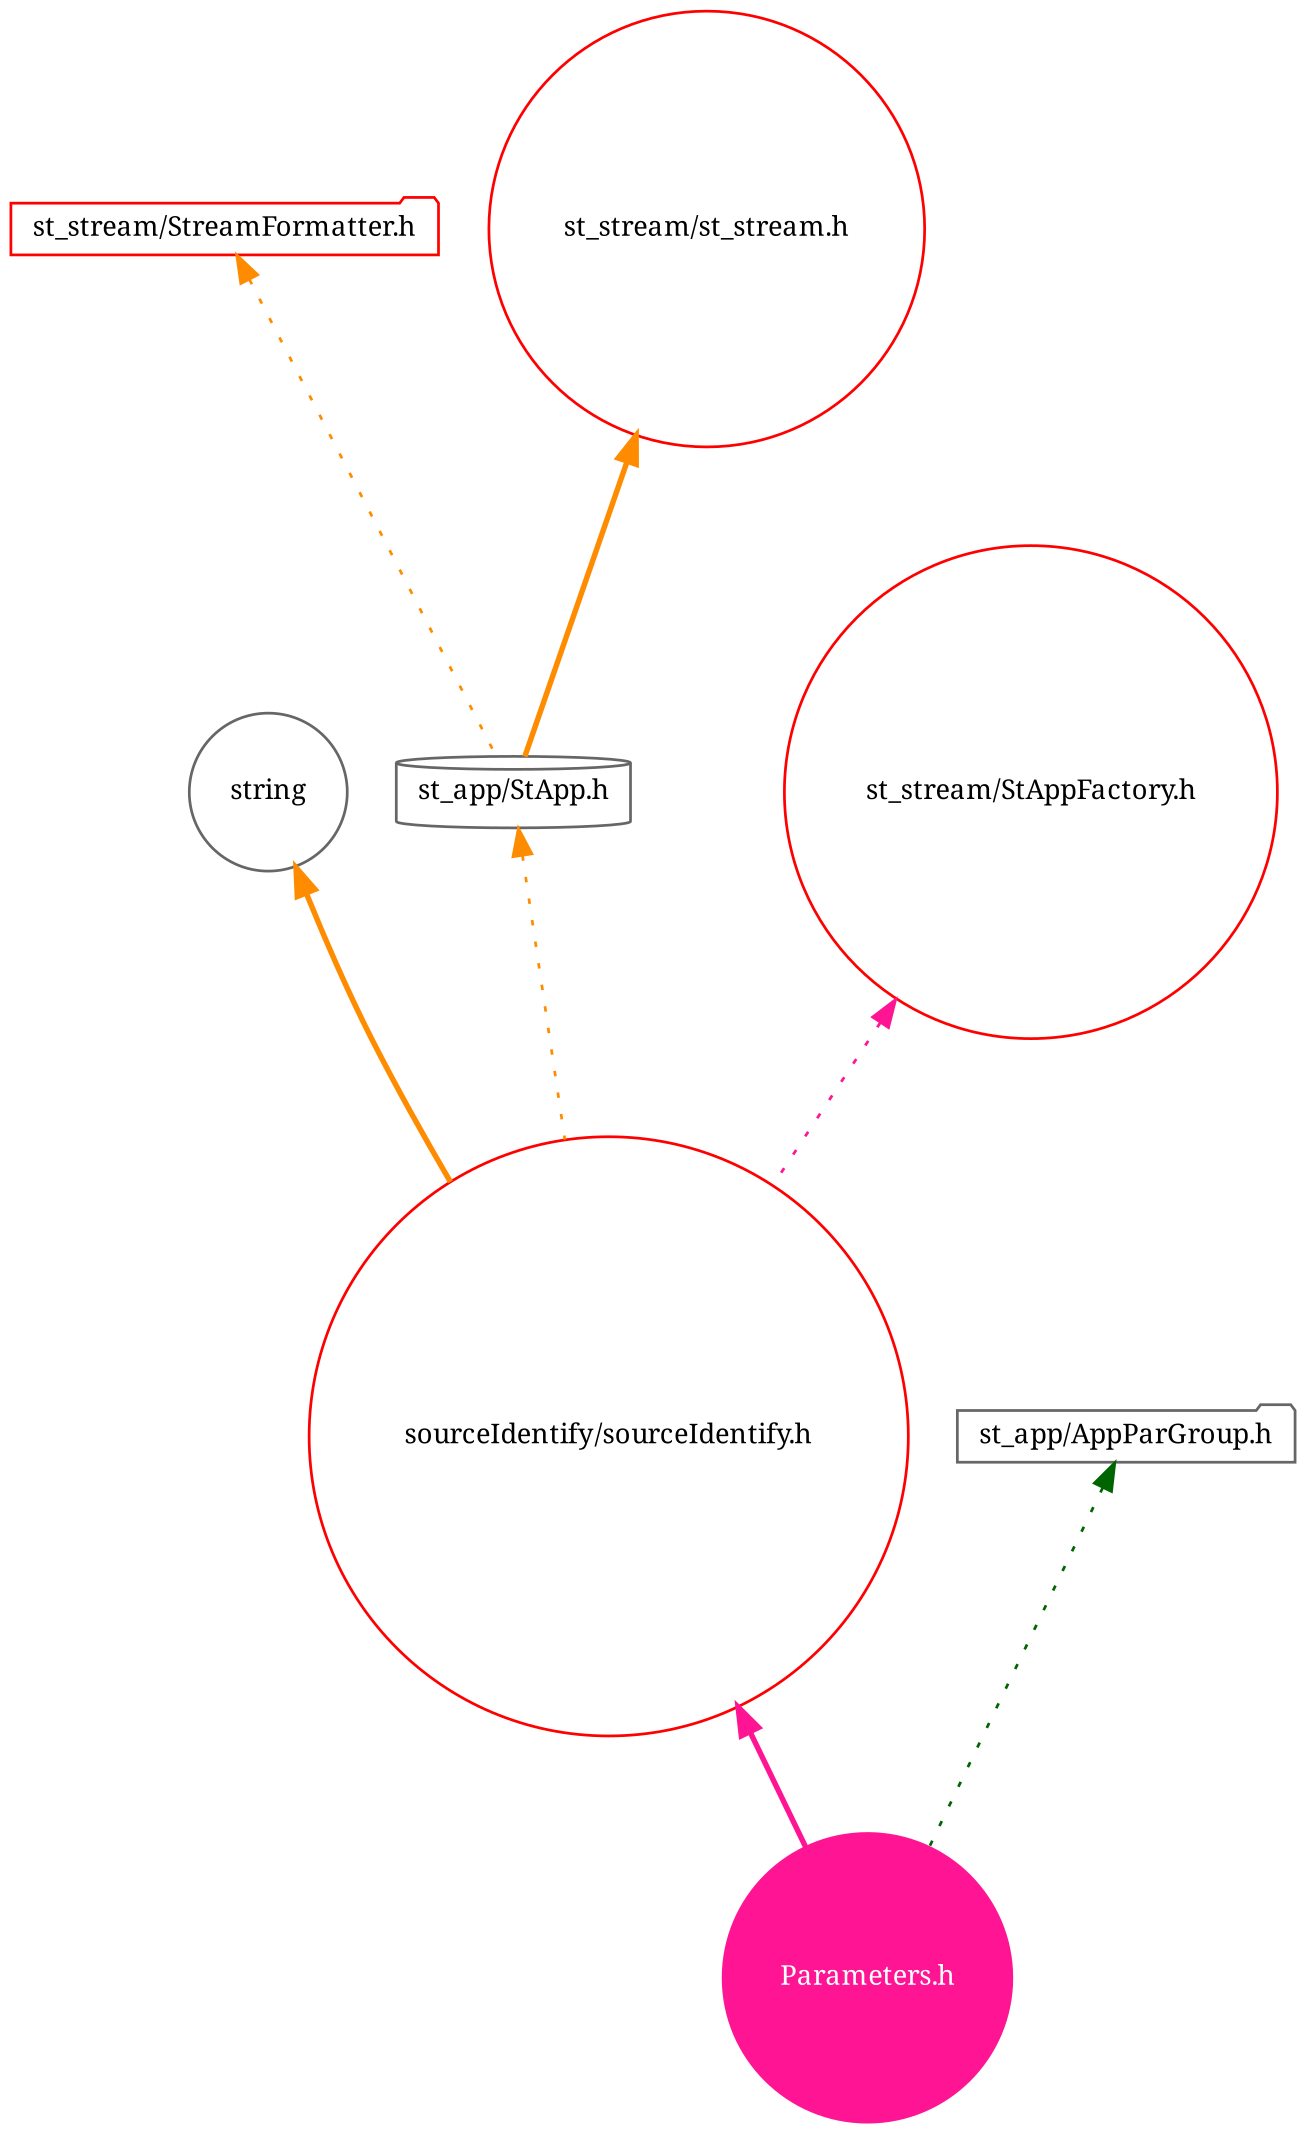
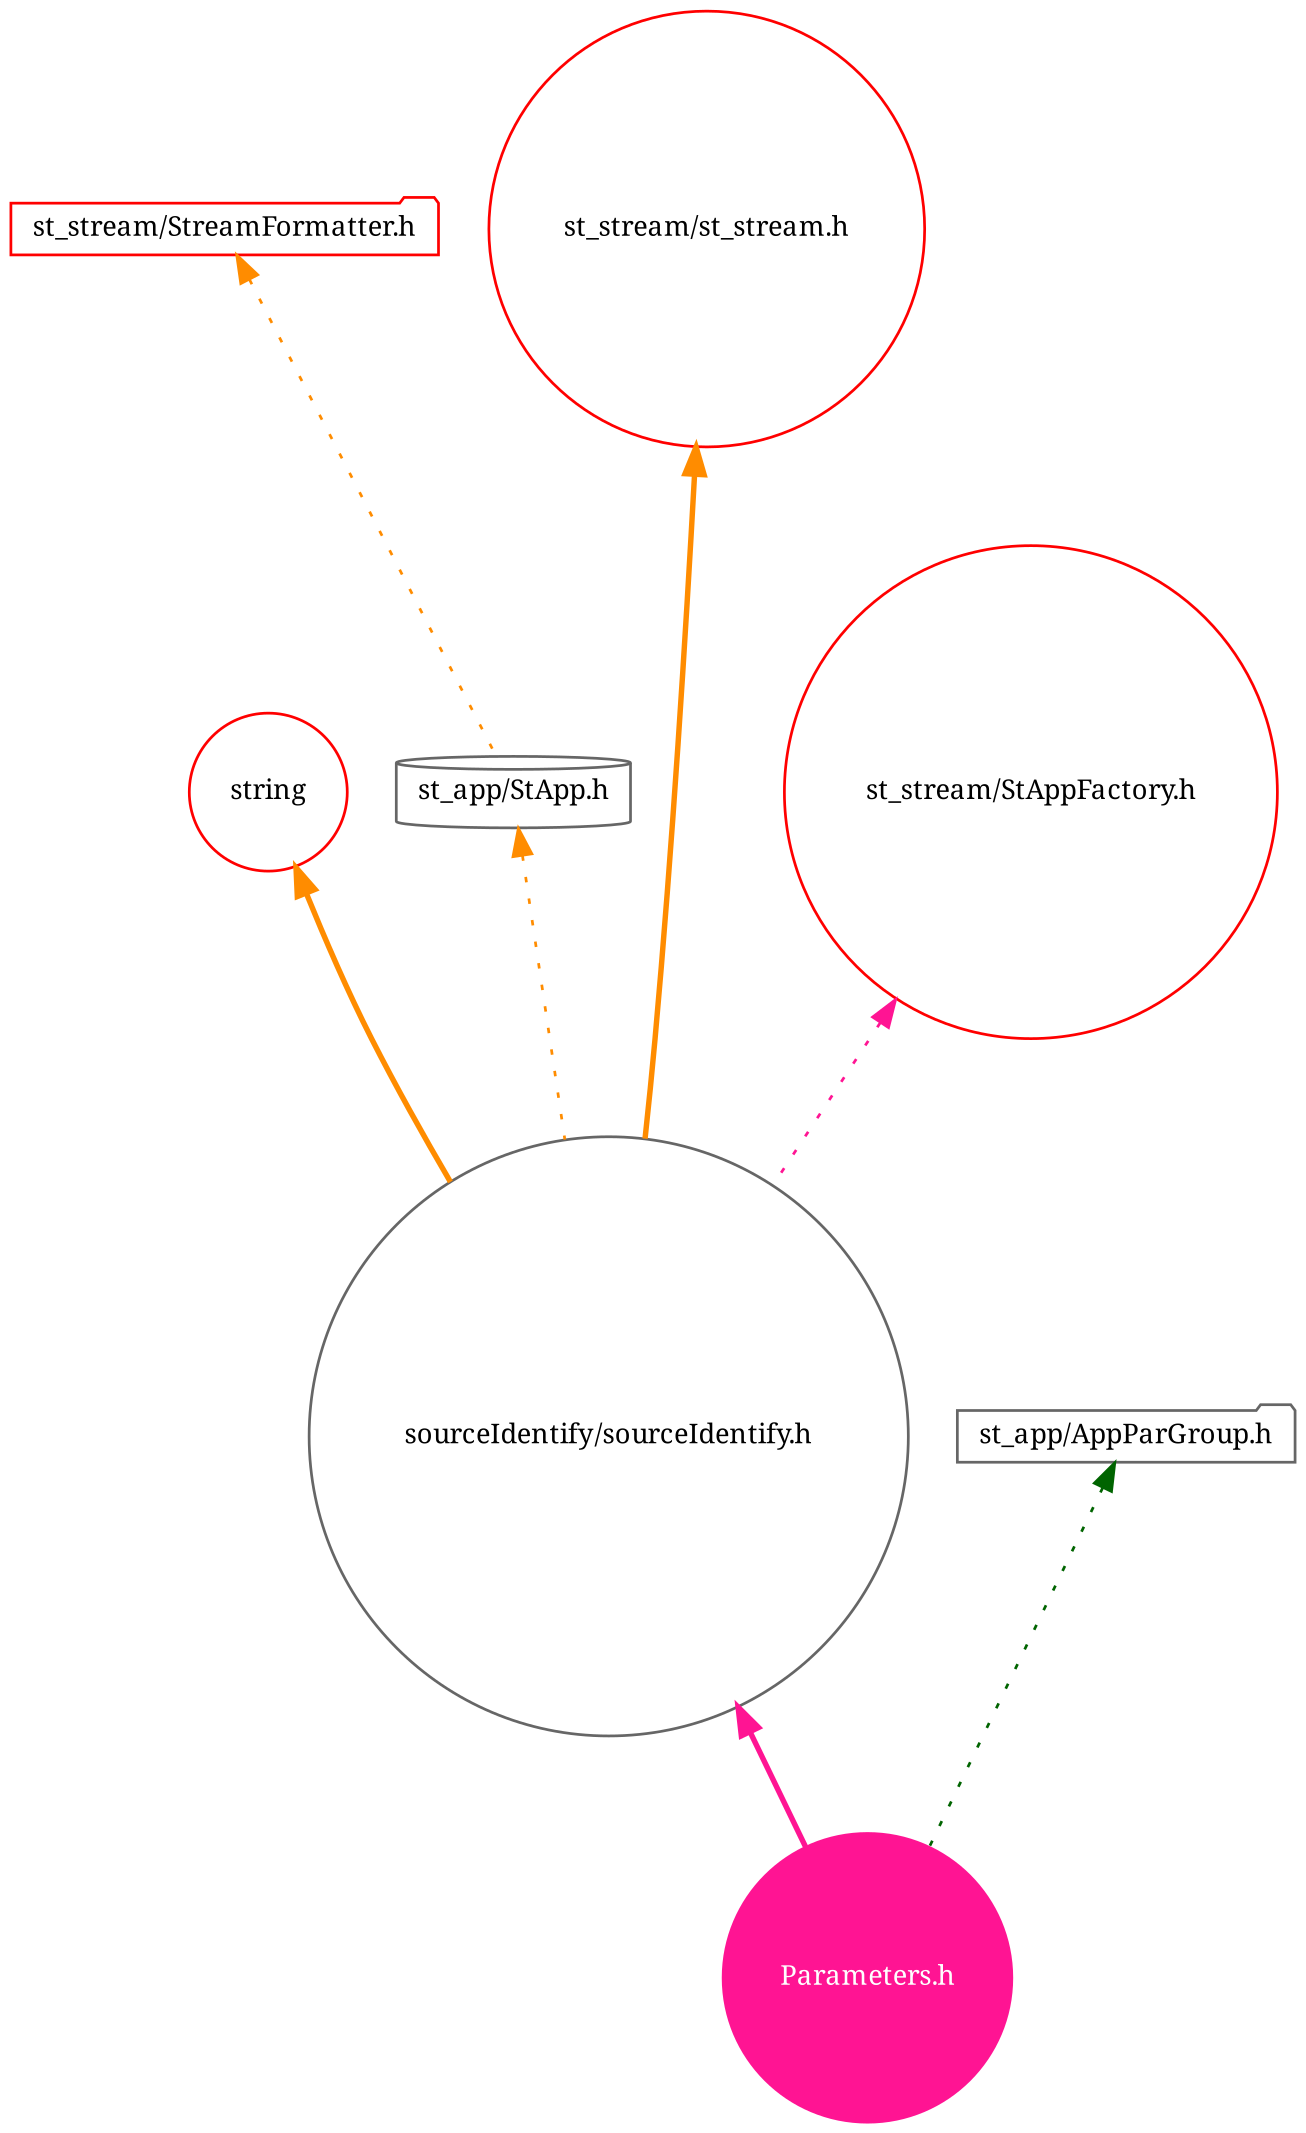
(576, 609) -> (674, 807)
(268, 792) -> (268, 792)
(609, 1436) -> (609, 1436)
